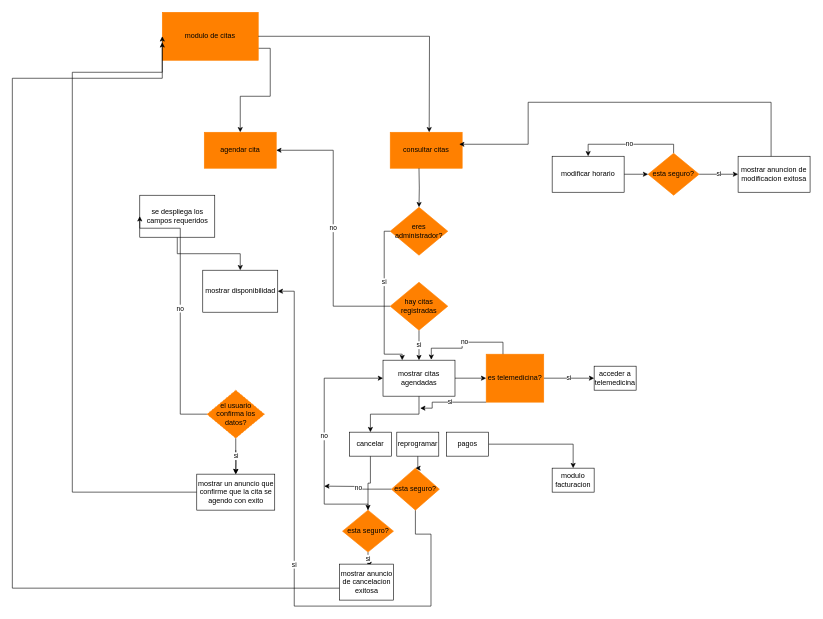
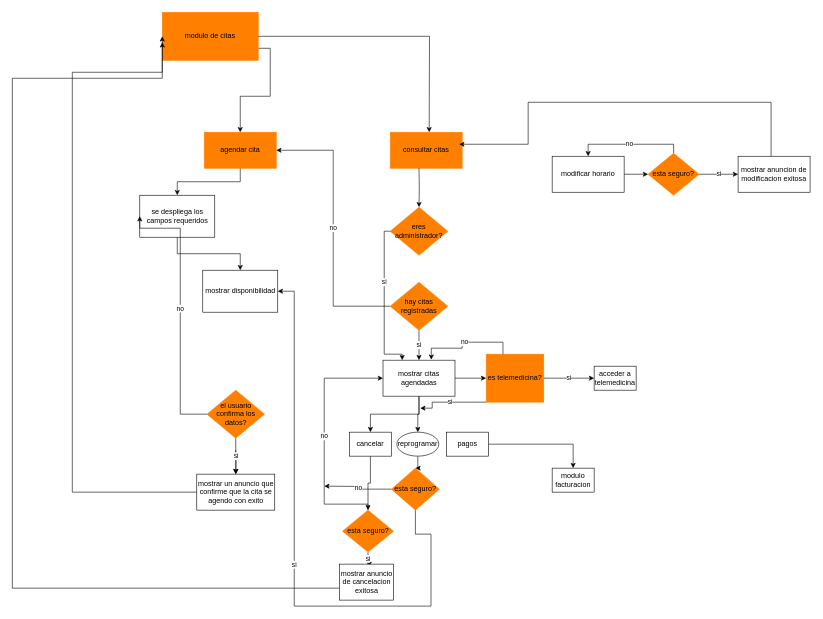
none -> (177, 184)
(236, 414) -> (236, 414)
none -> (418, 426)
(418, 444) -> (418, 444)
